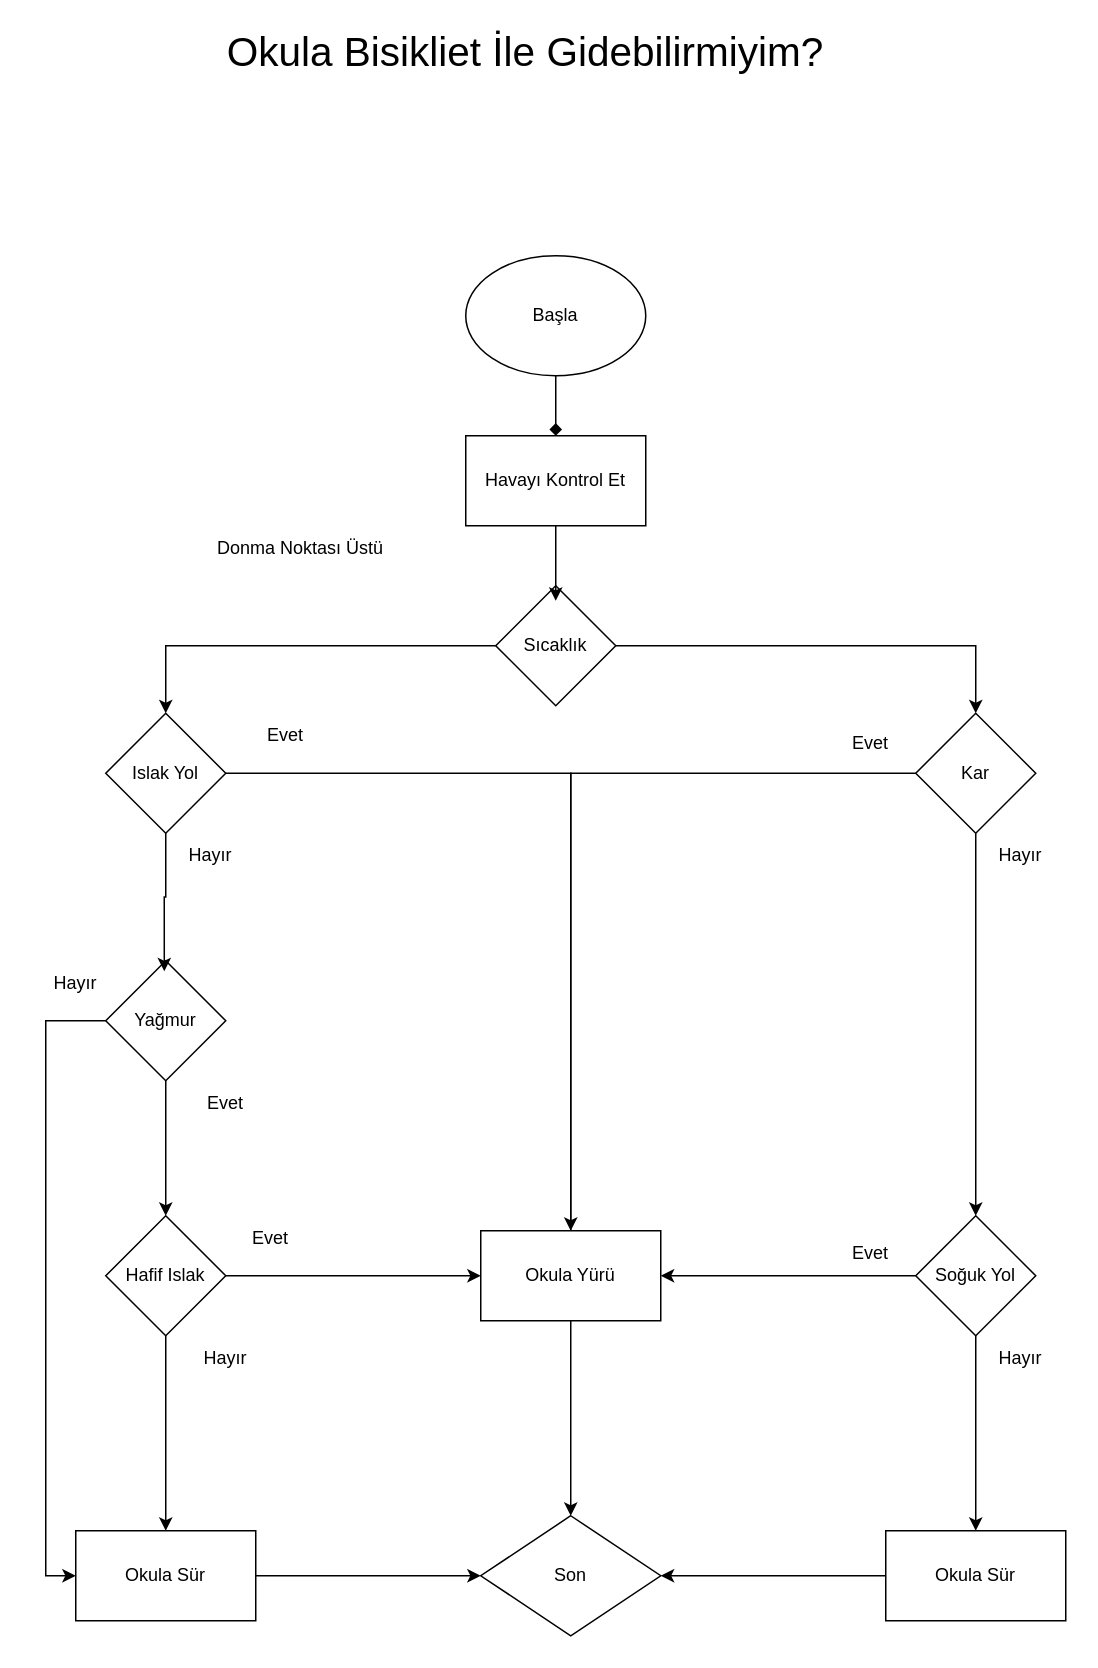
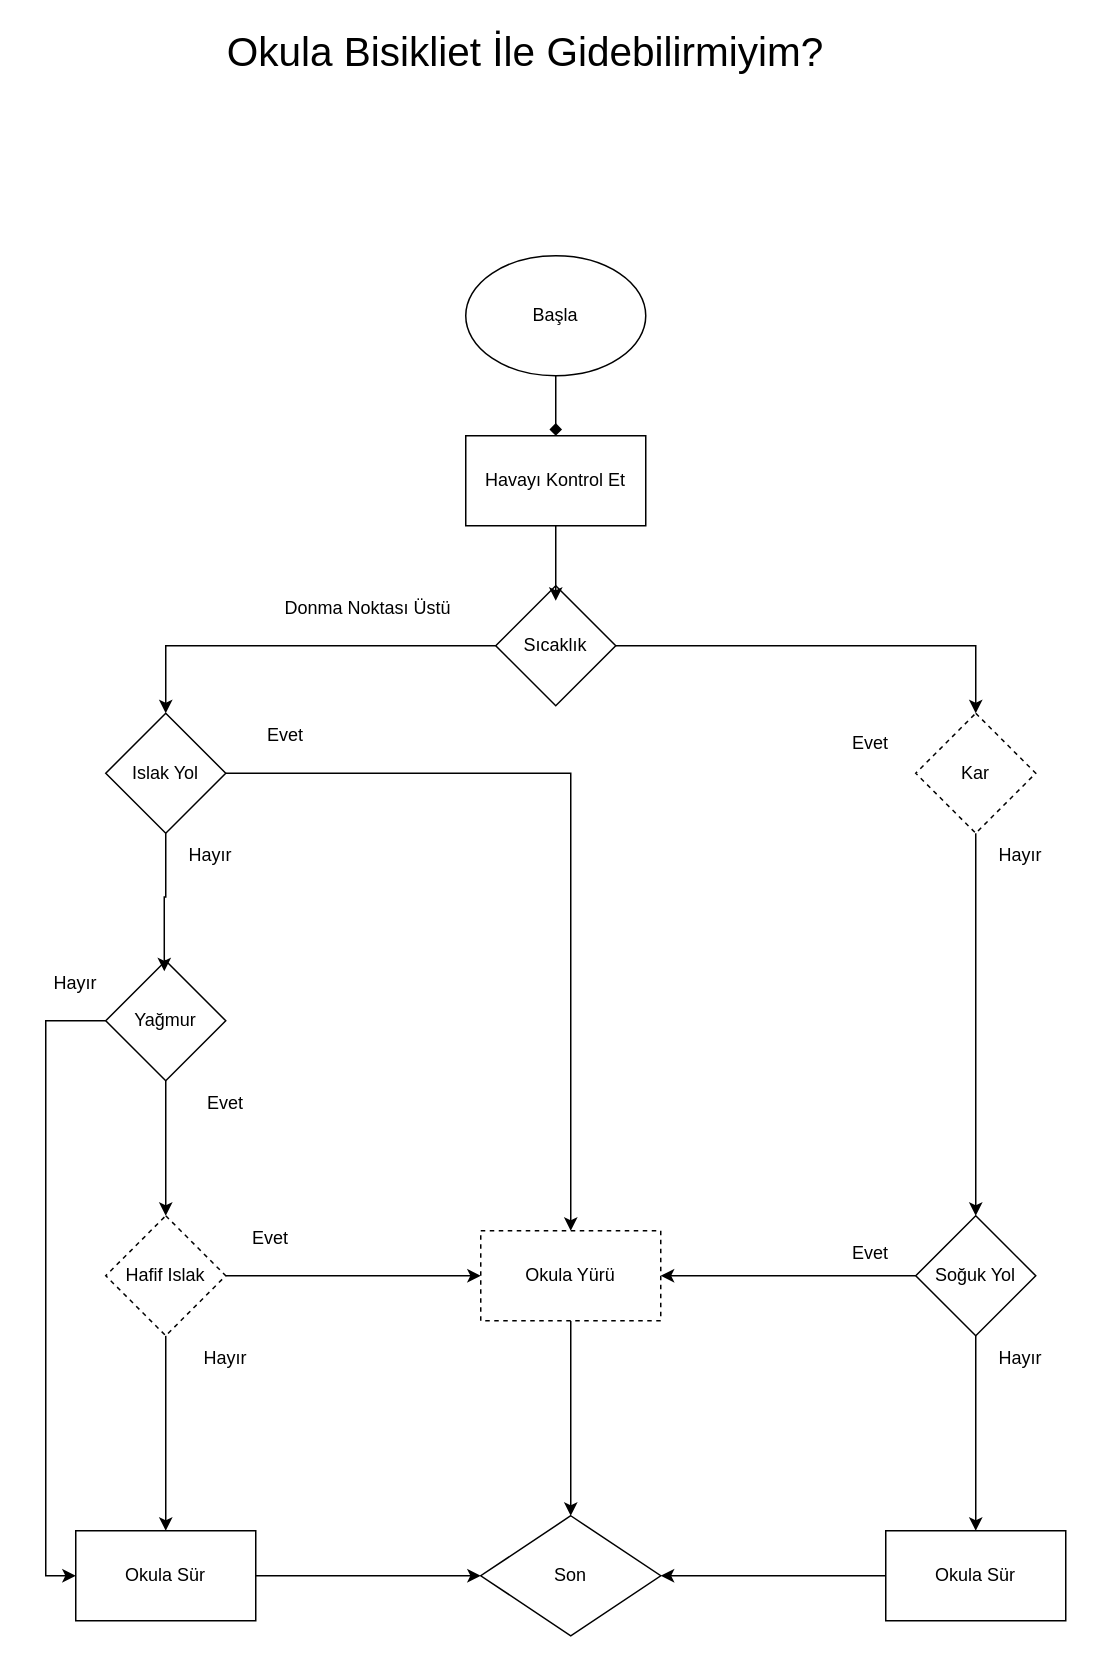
(301, 548) -> (368, 608)
(745, 773) -> none
(976, 773) -> (976, 773)
(571, 1229) -> (568, 773)
(166, 1276) -> (166, 1276)
(571, 1276) -> (571, 1276)
